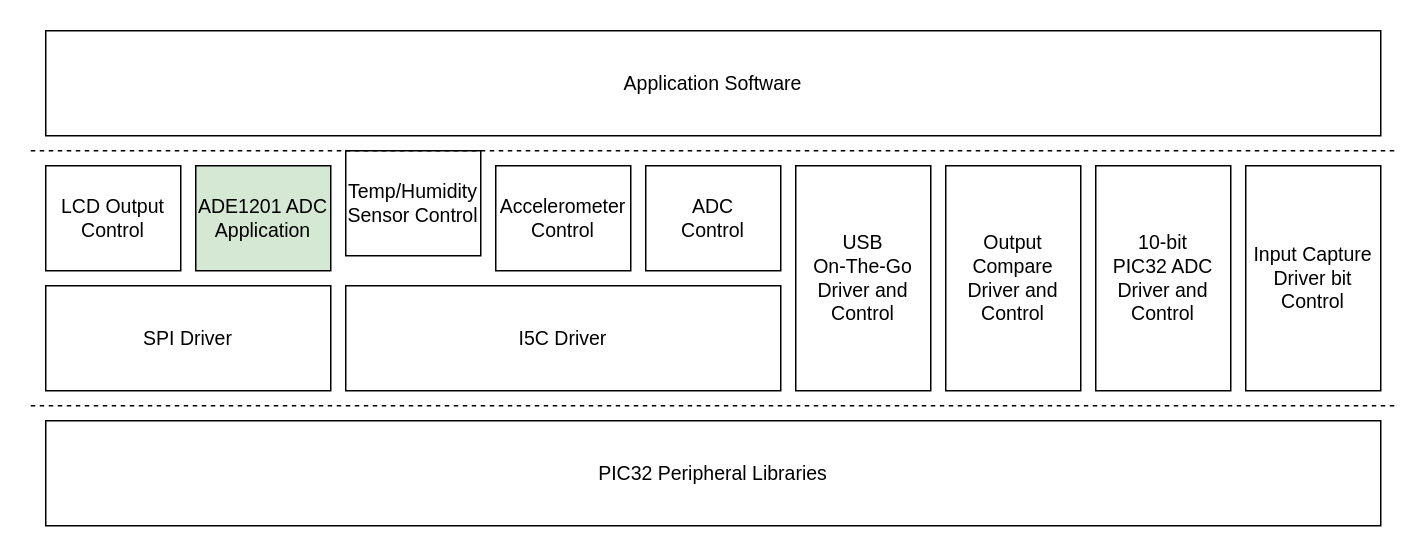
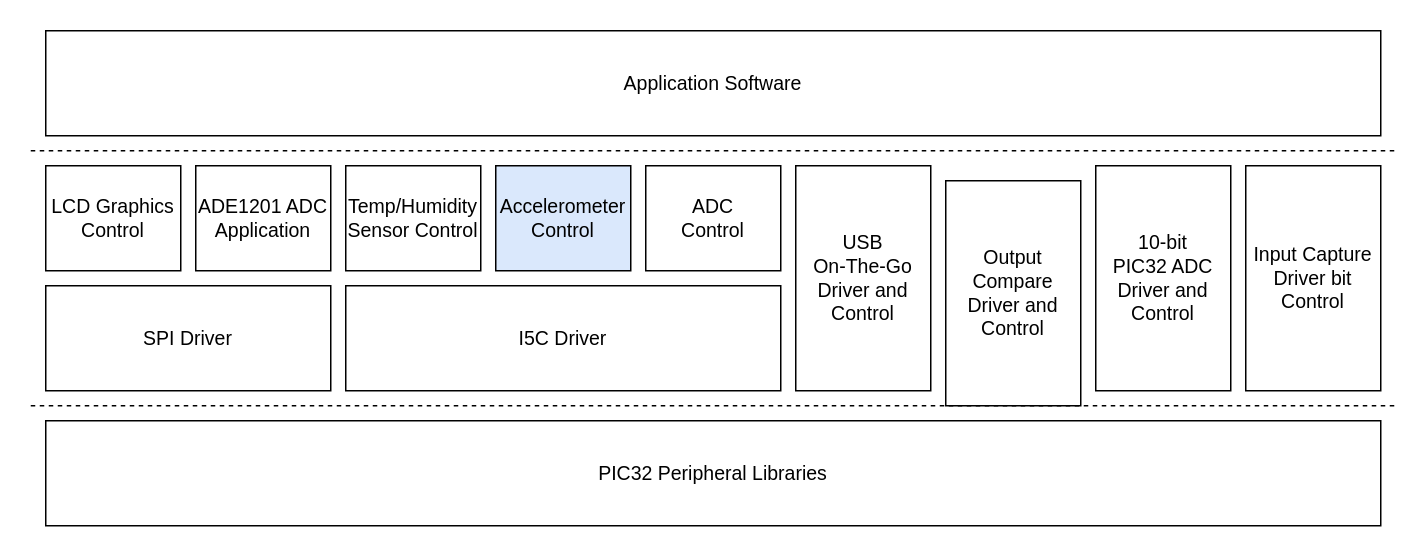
(413, 203) -> (413, 218)
(113, 218) -> (113, 218)
(263, 218) -> (263, 218)
(563, 218) -> (563, 218)
(1013, 278) -> (1013, 293)
